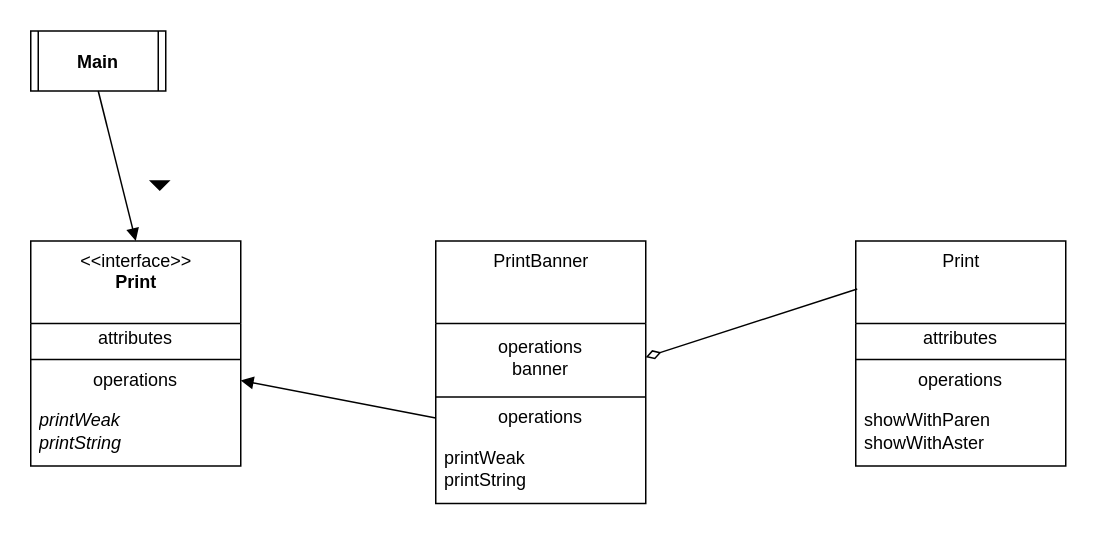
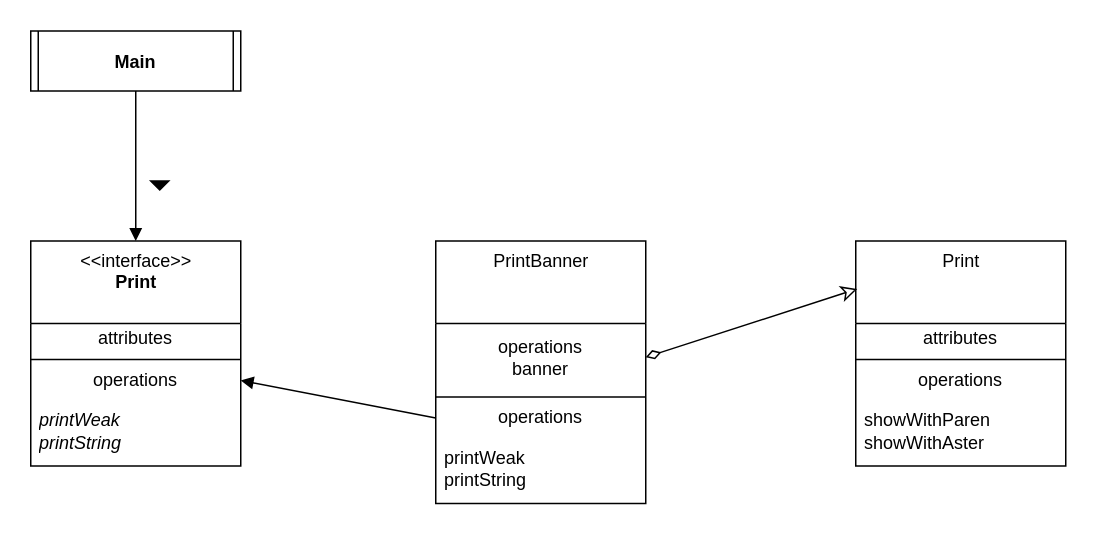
(98, 61) -> (136, 61)
(850, 291) -> (844, 293)
